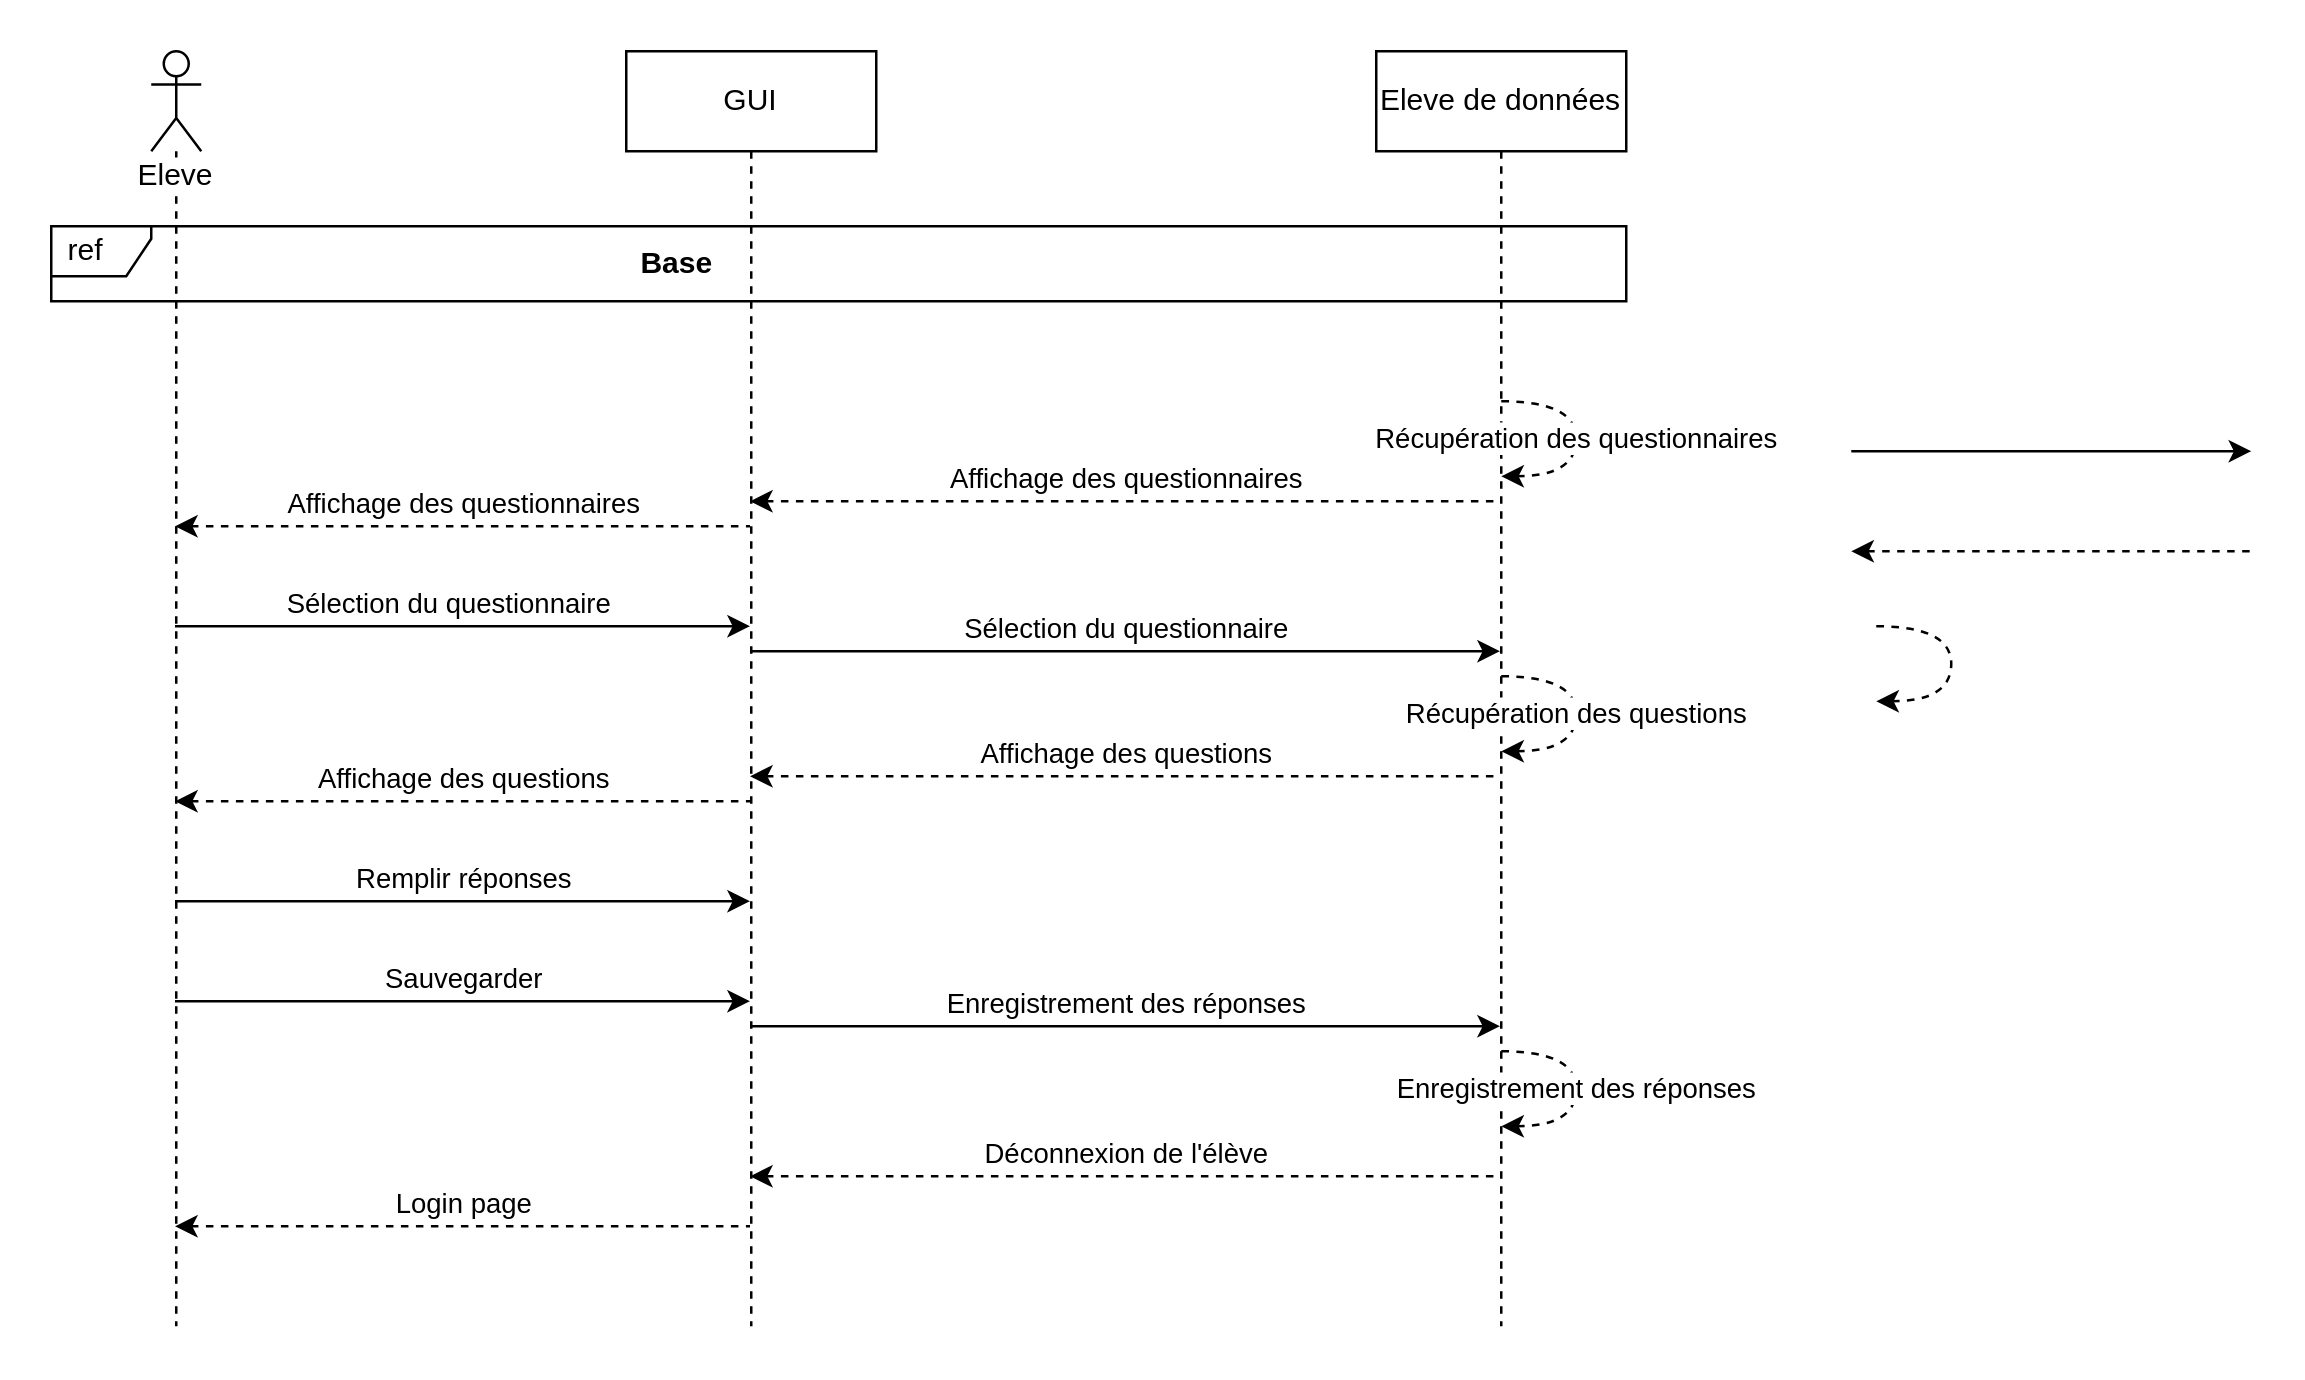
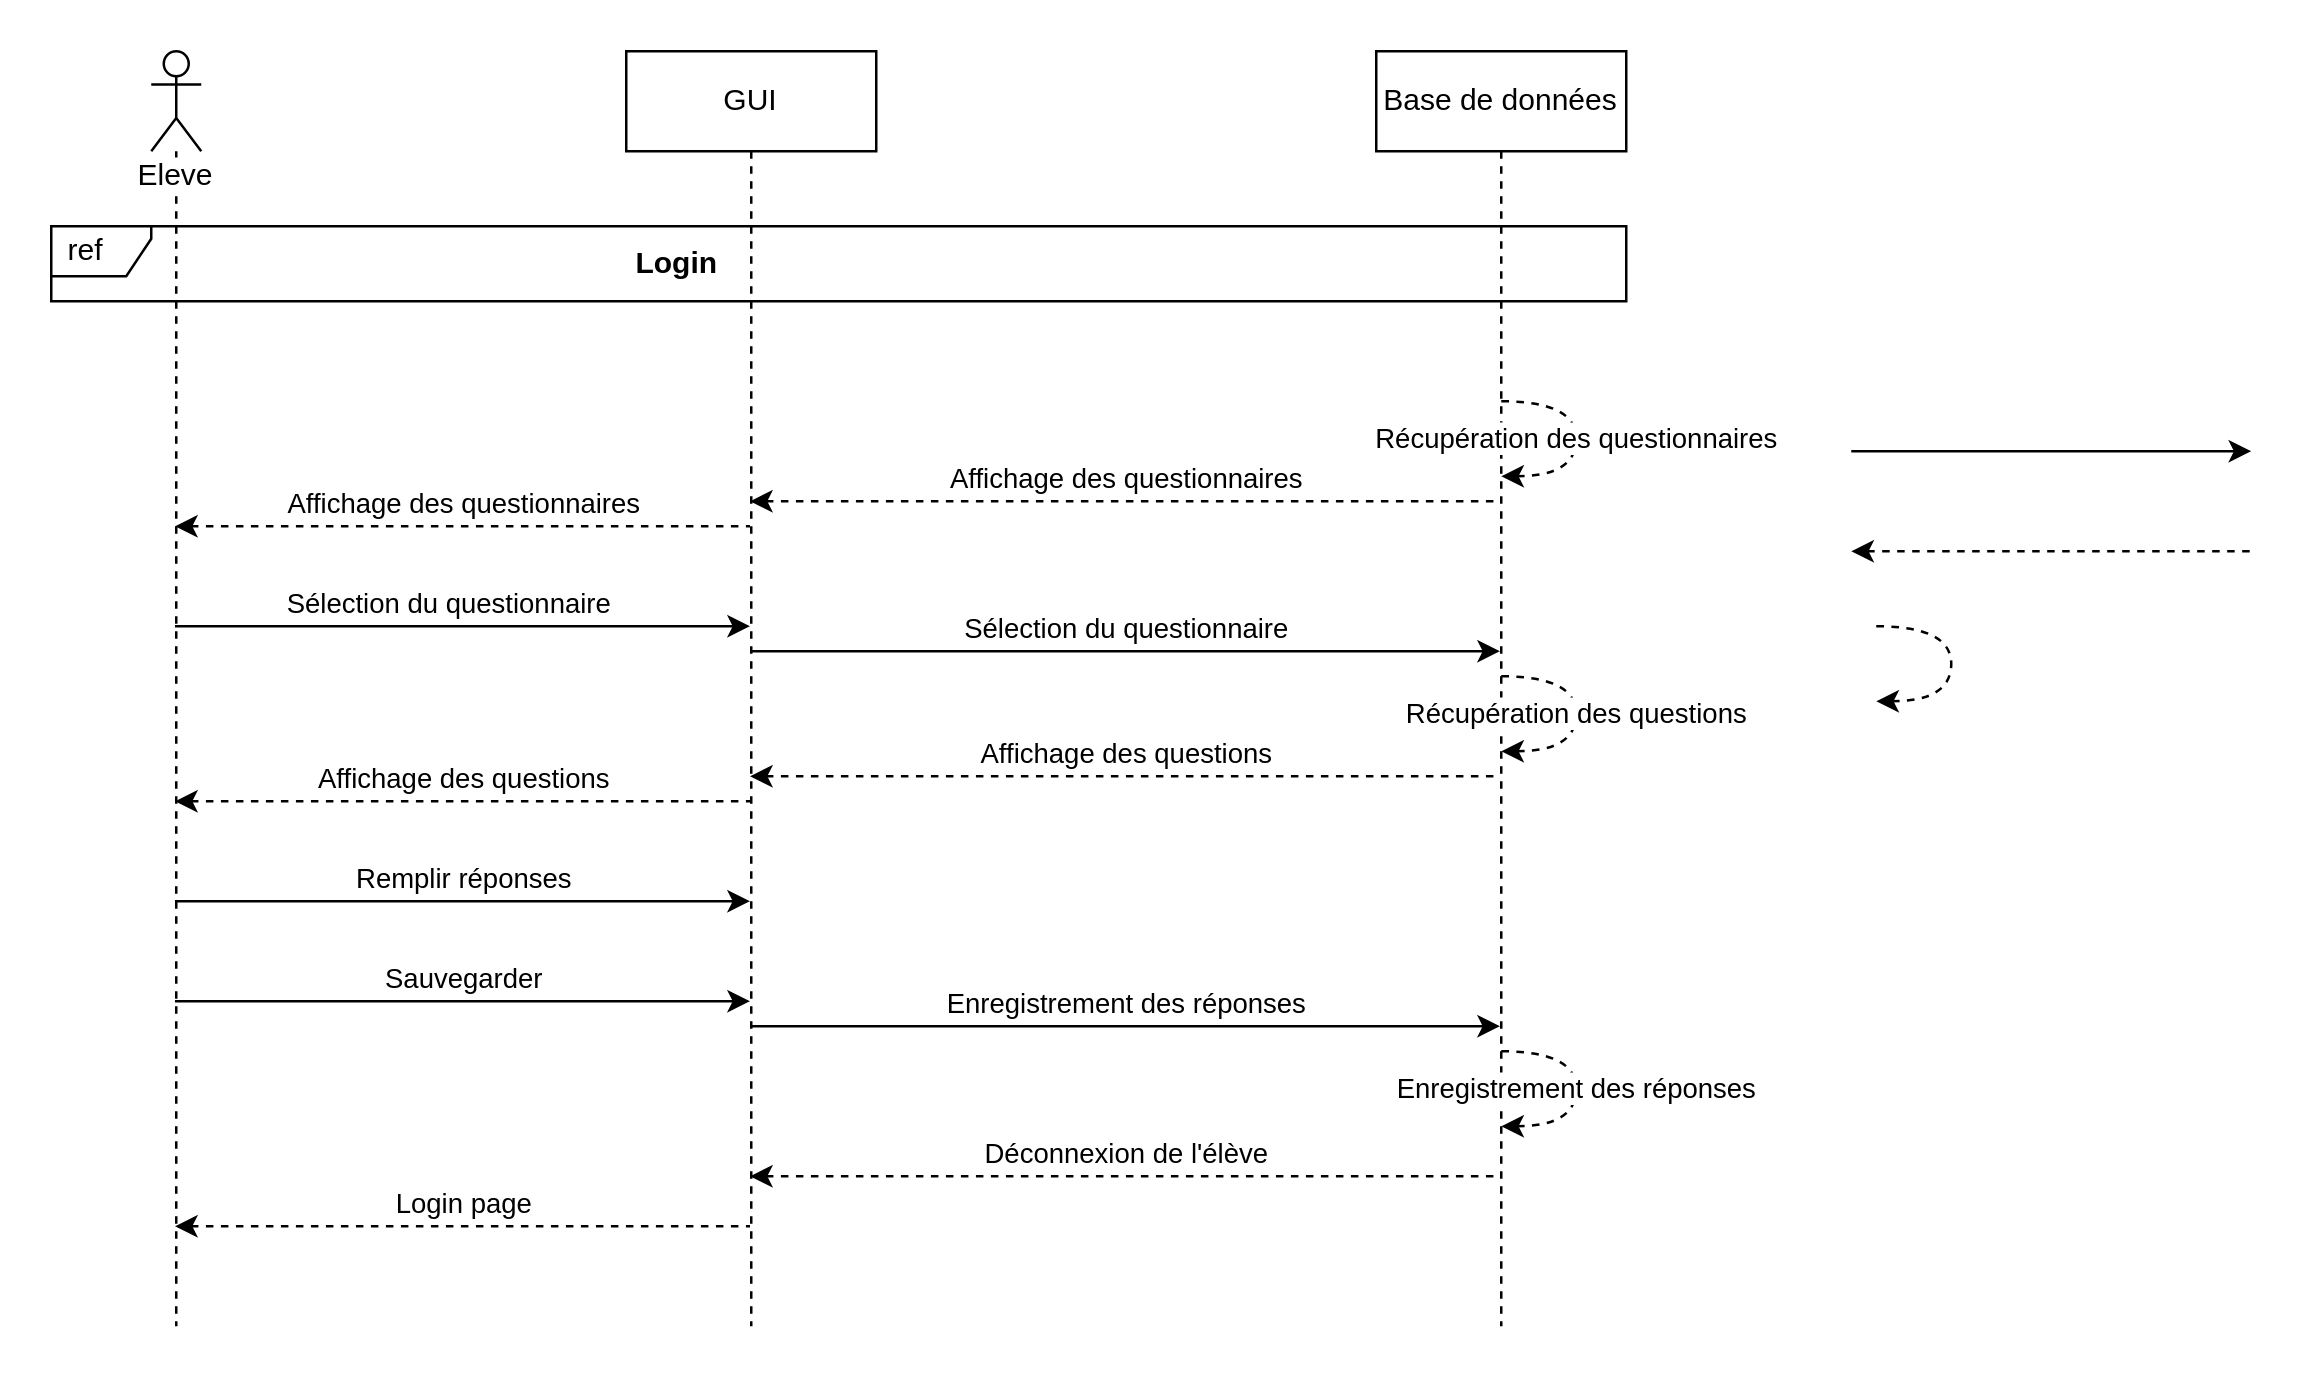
(1501, 101) -> (1501, 101)
(678, 264) -> (678, 264)
